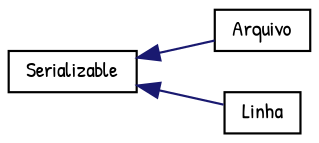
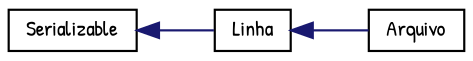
(187, 47) -> (341, 30)
